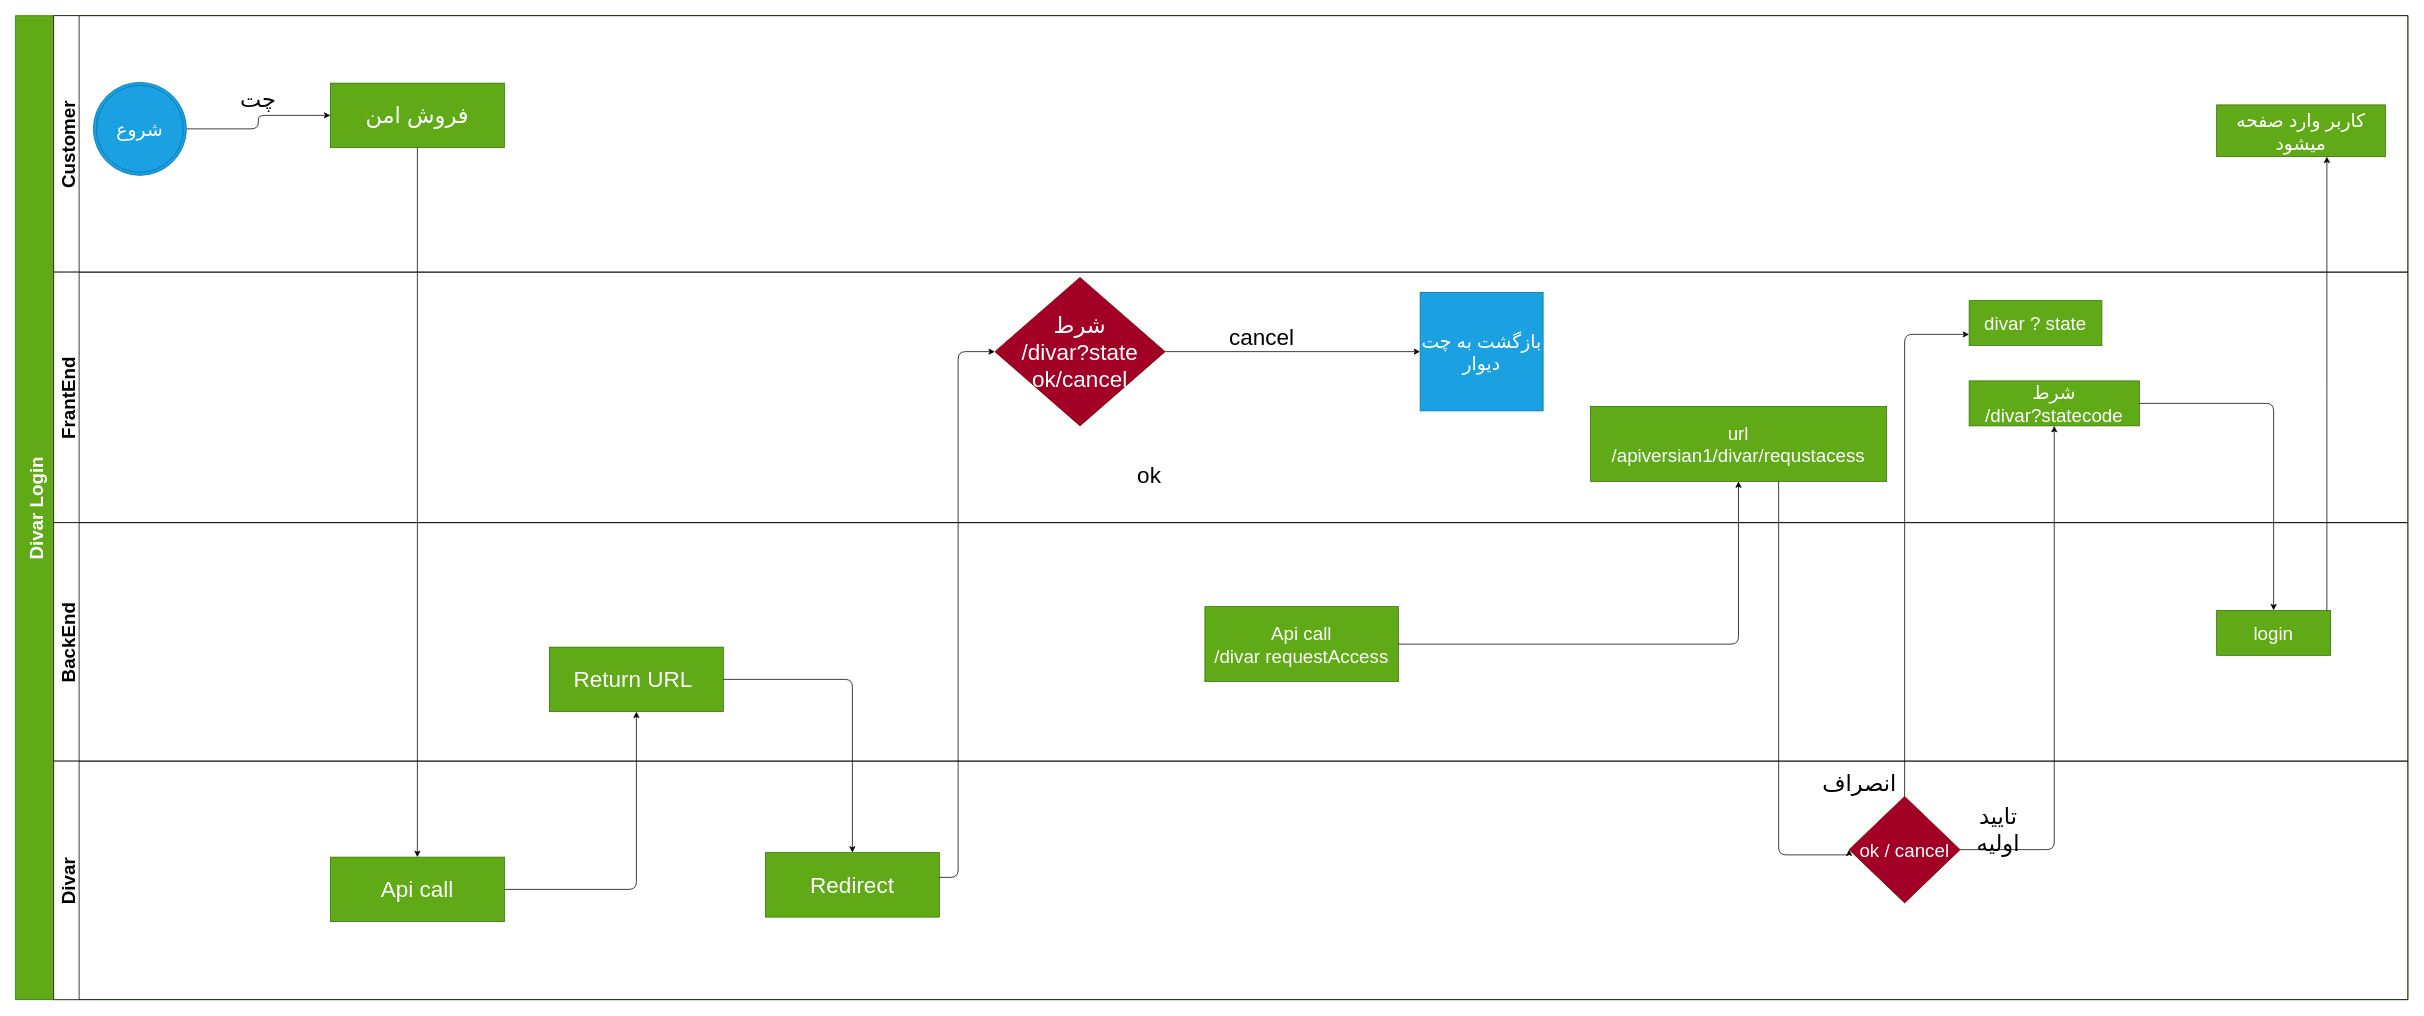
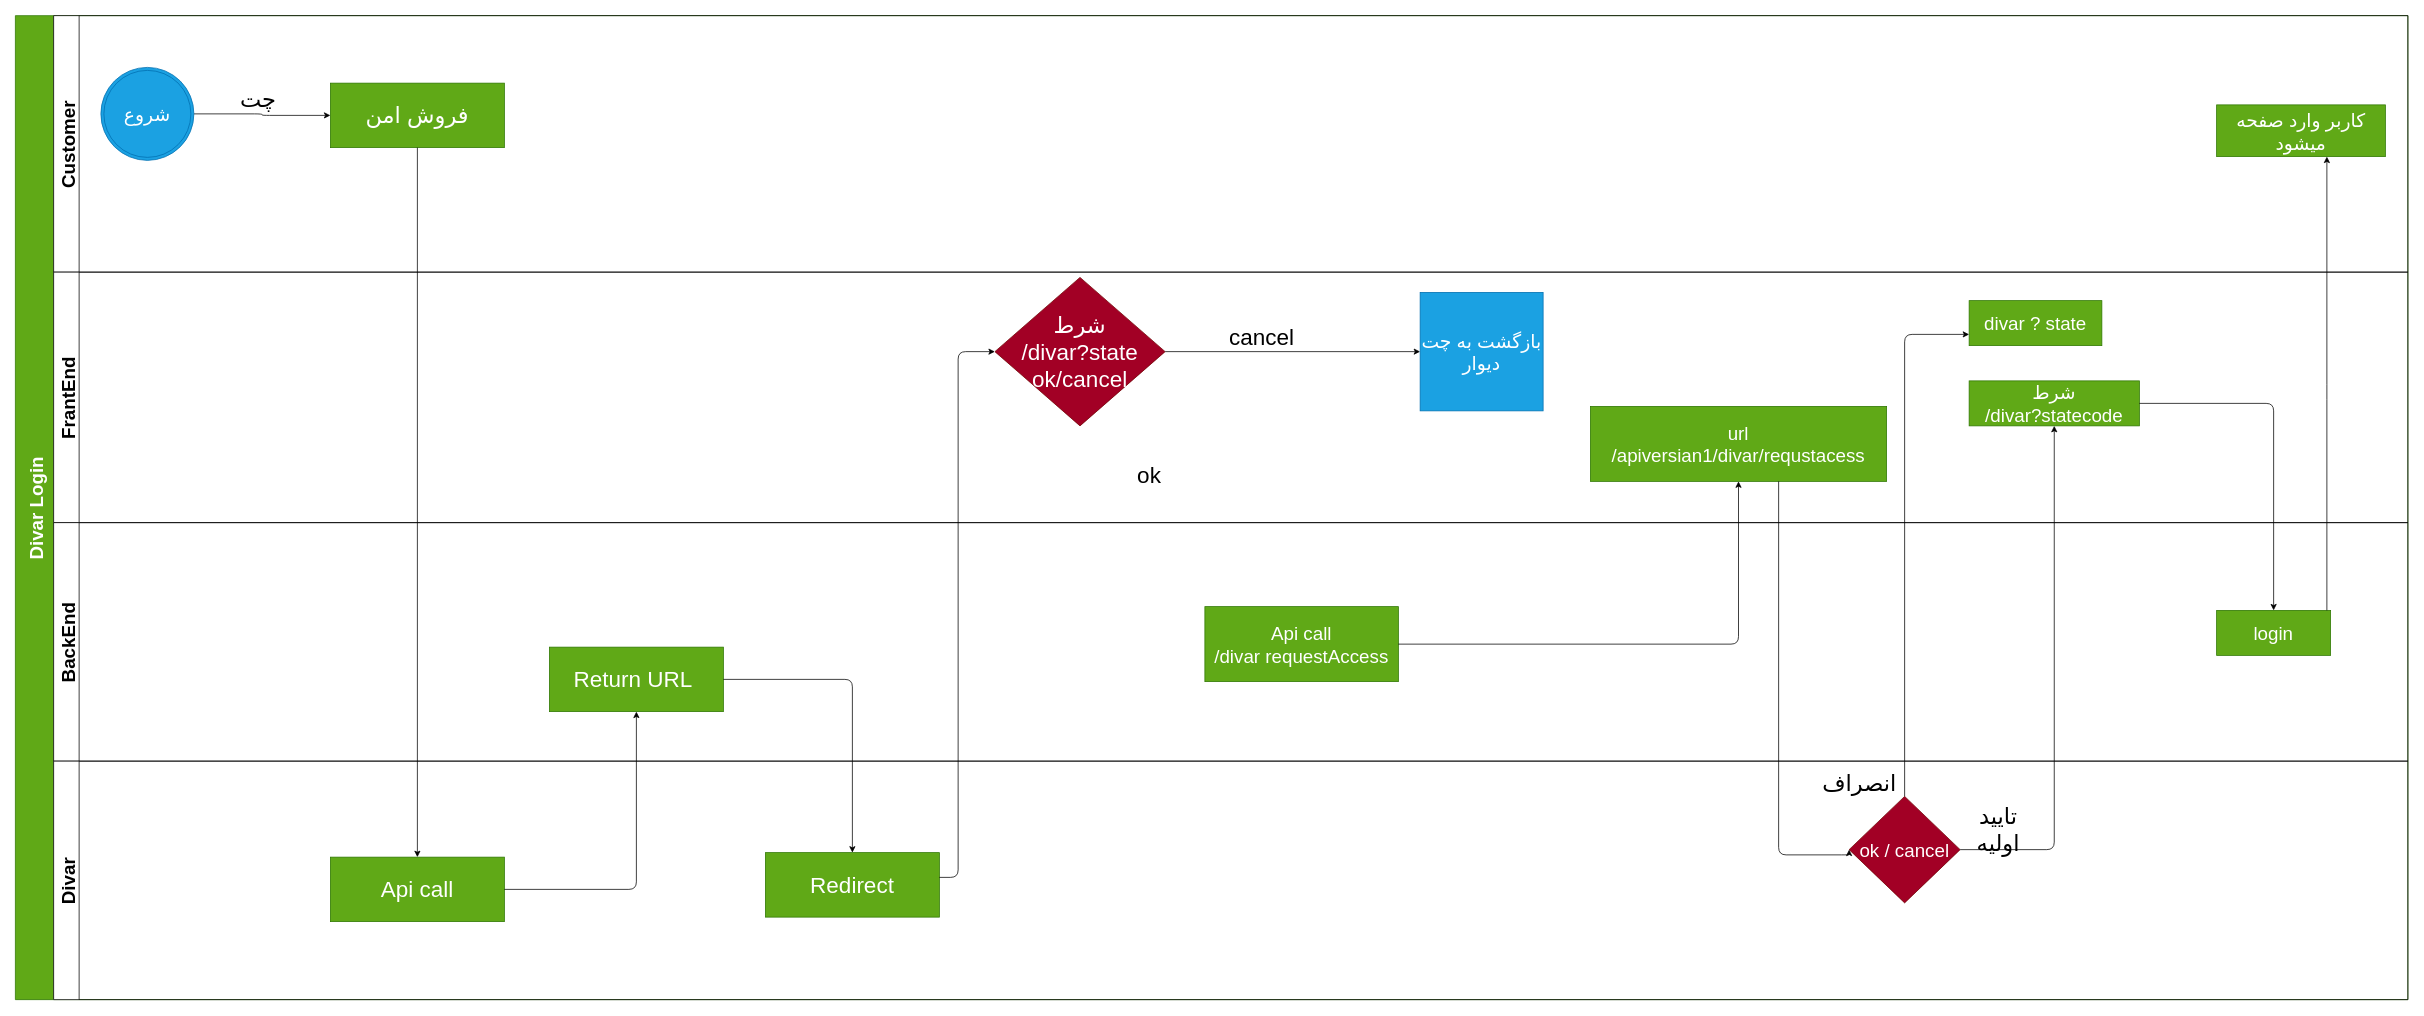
(140, 129) -> (147, 114)
